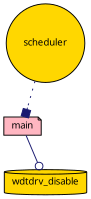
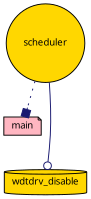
(32, 149) -> (51, 122)
